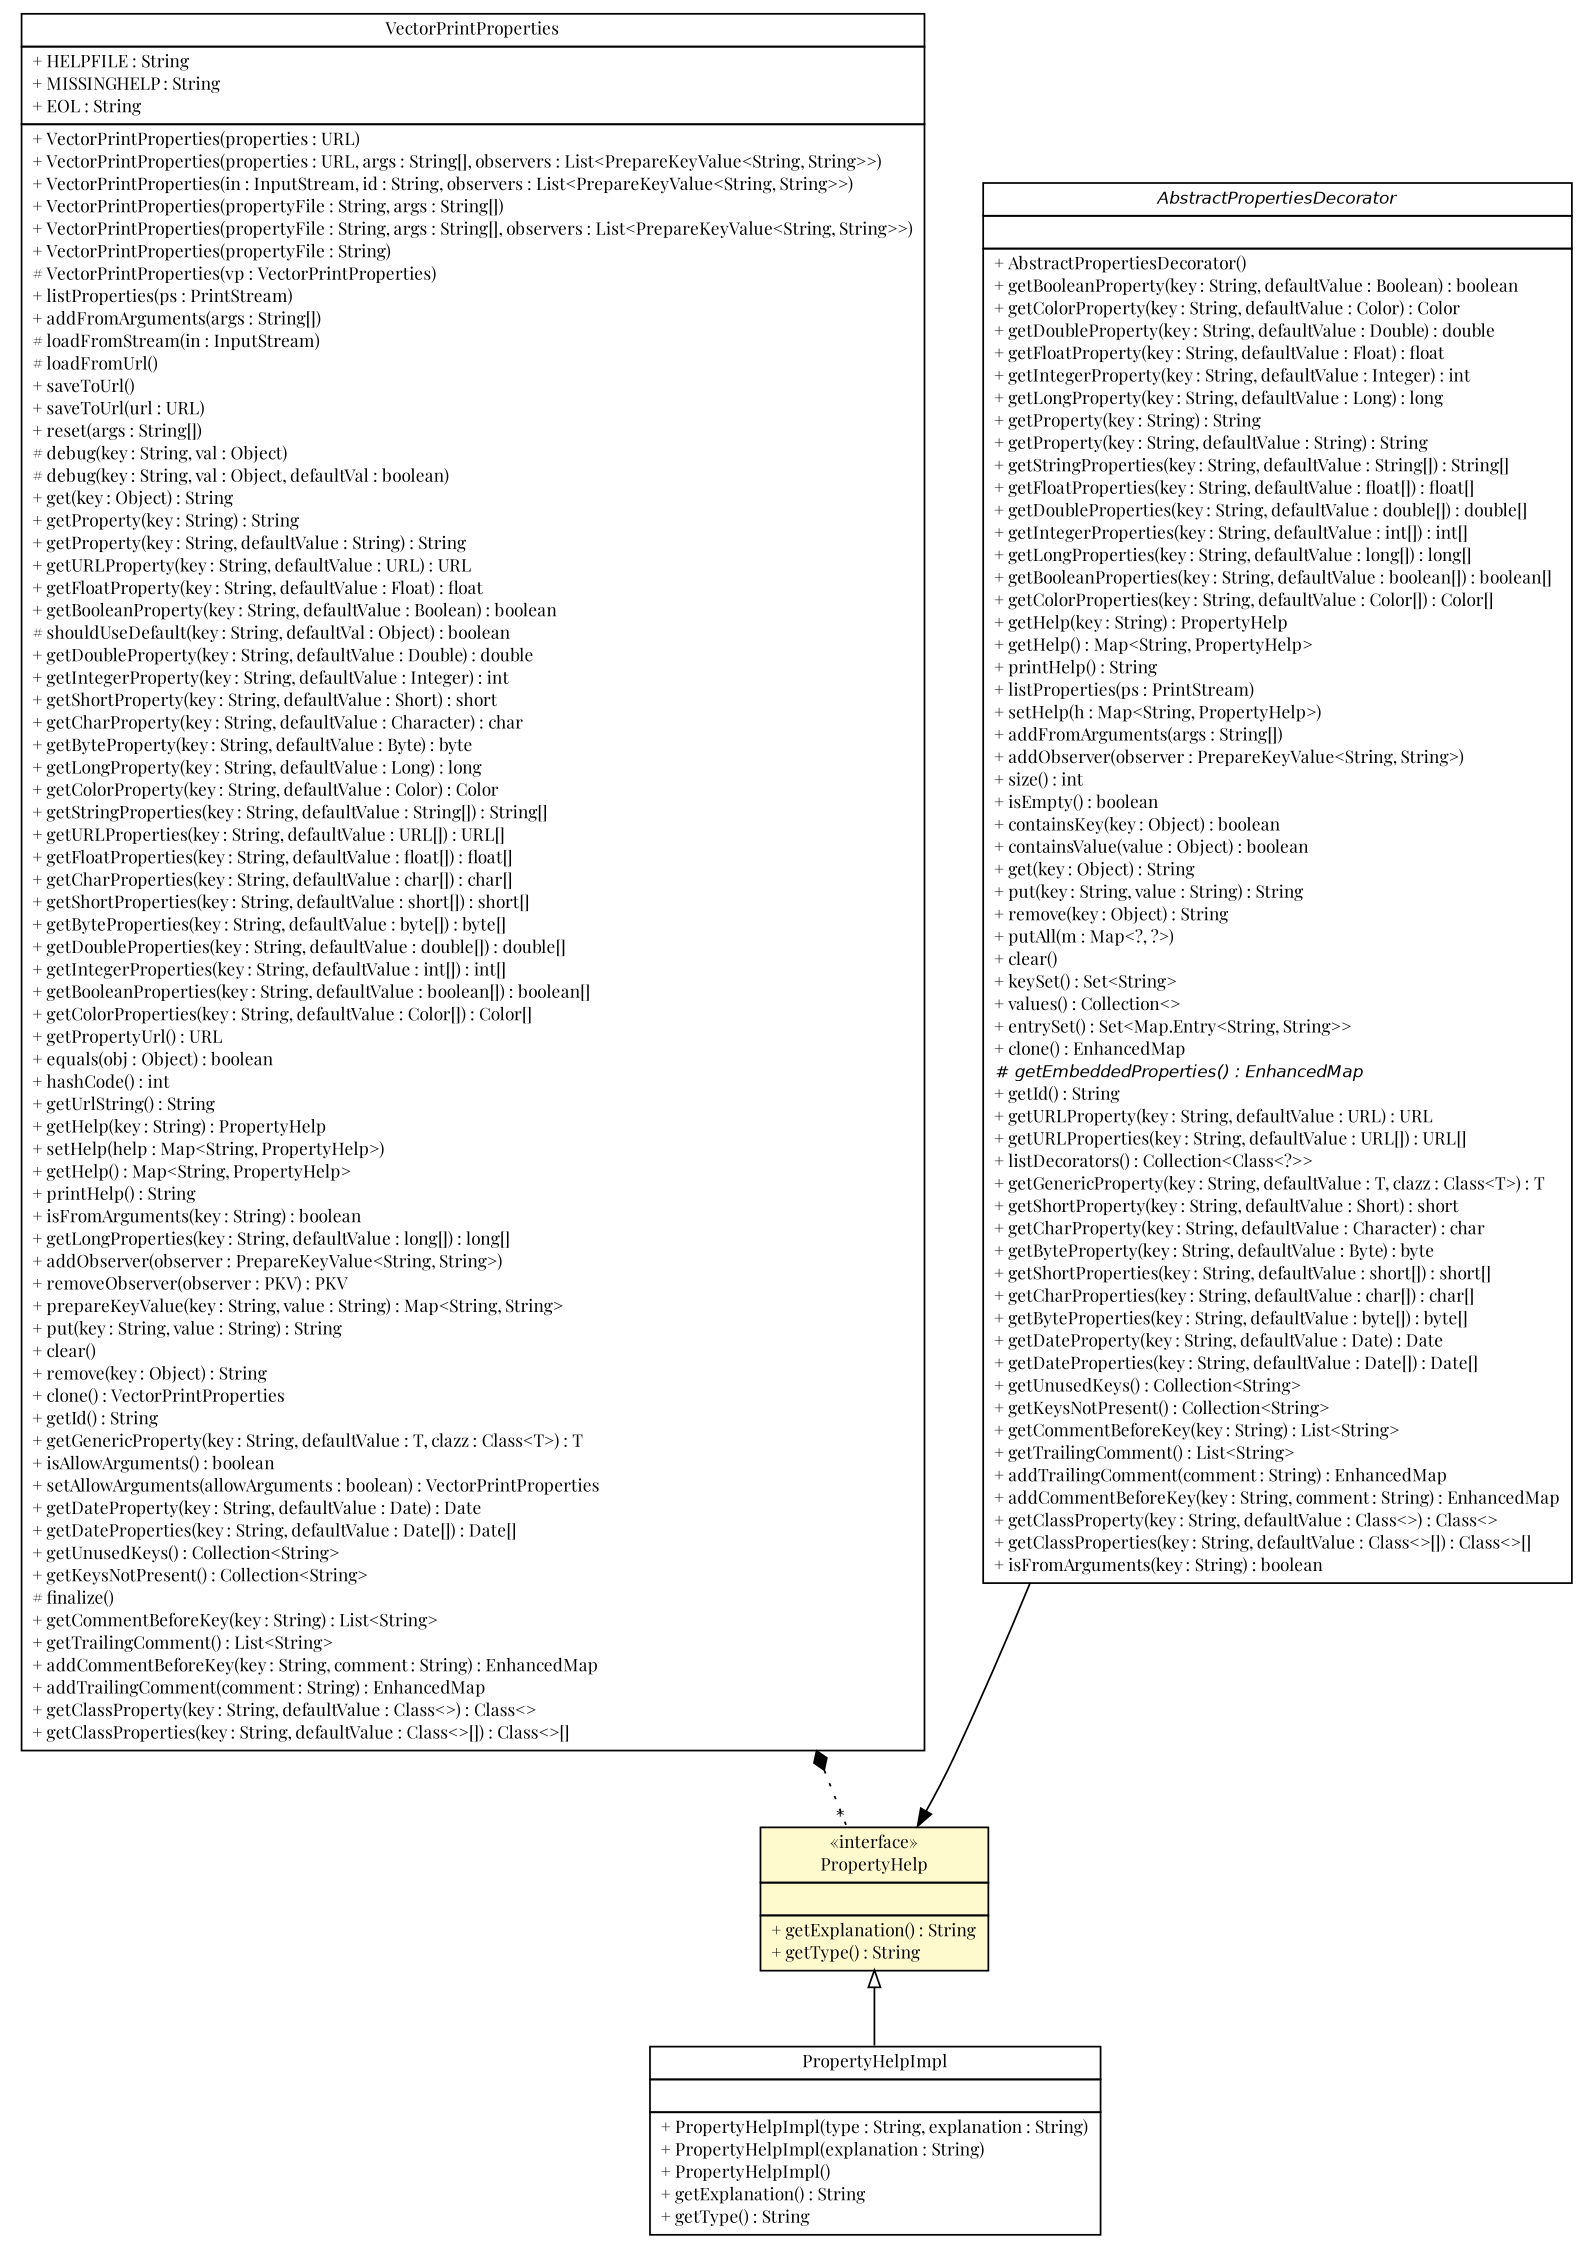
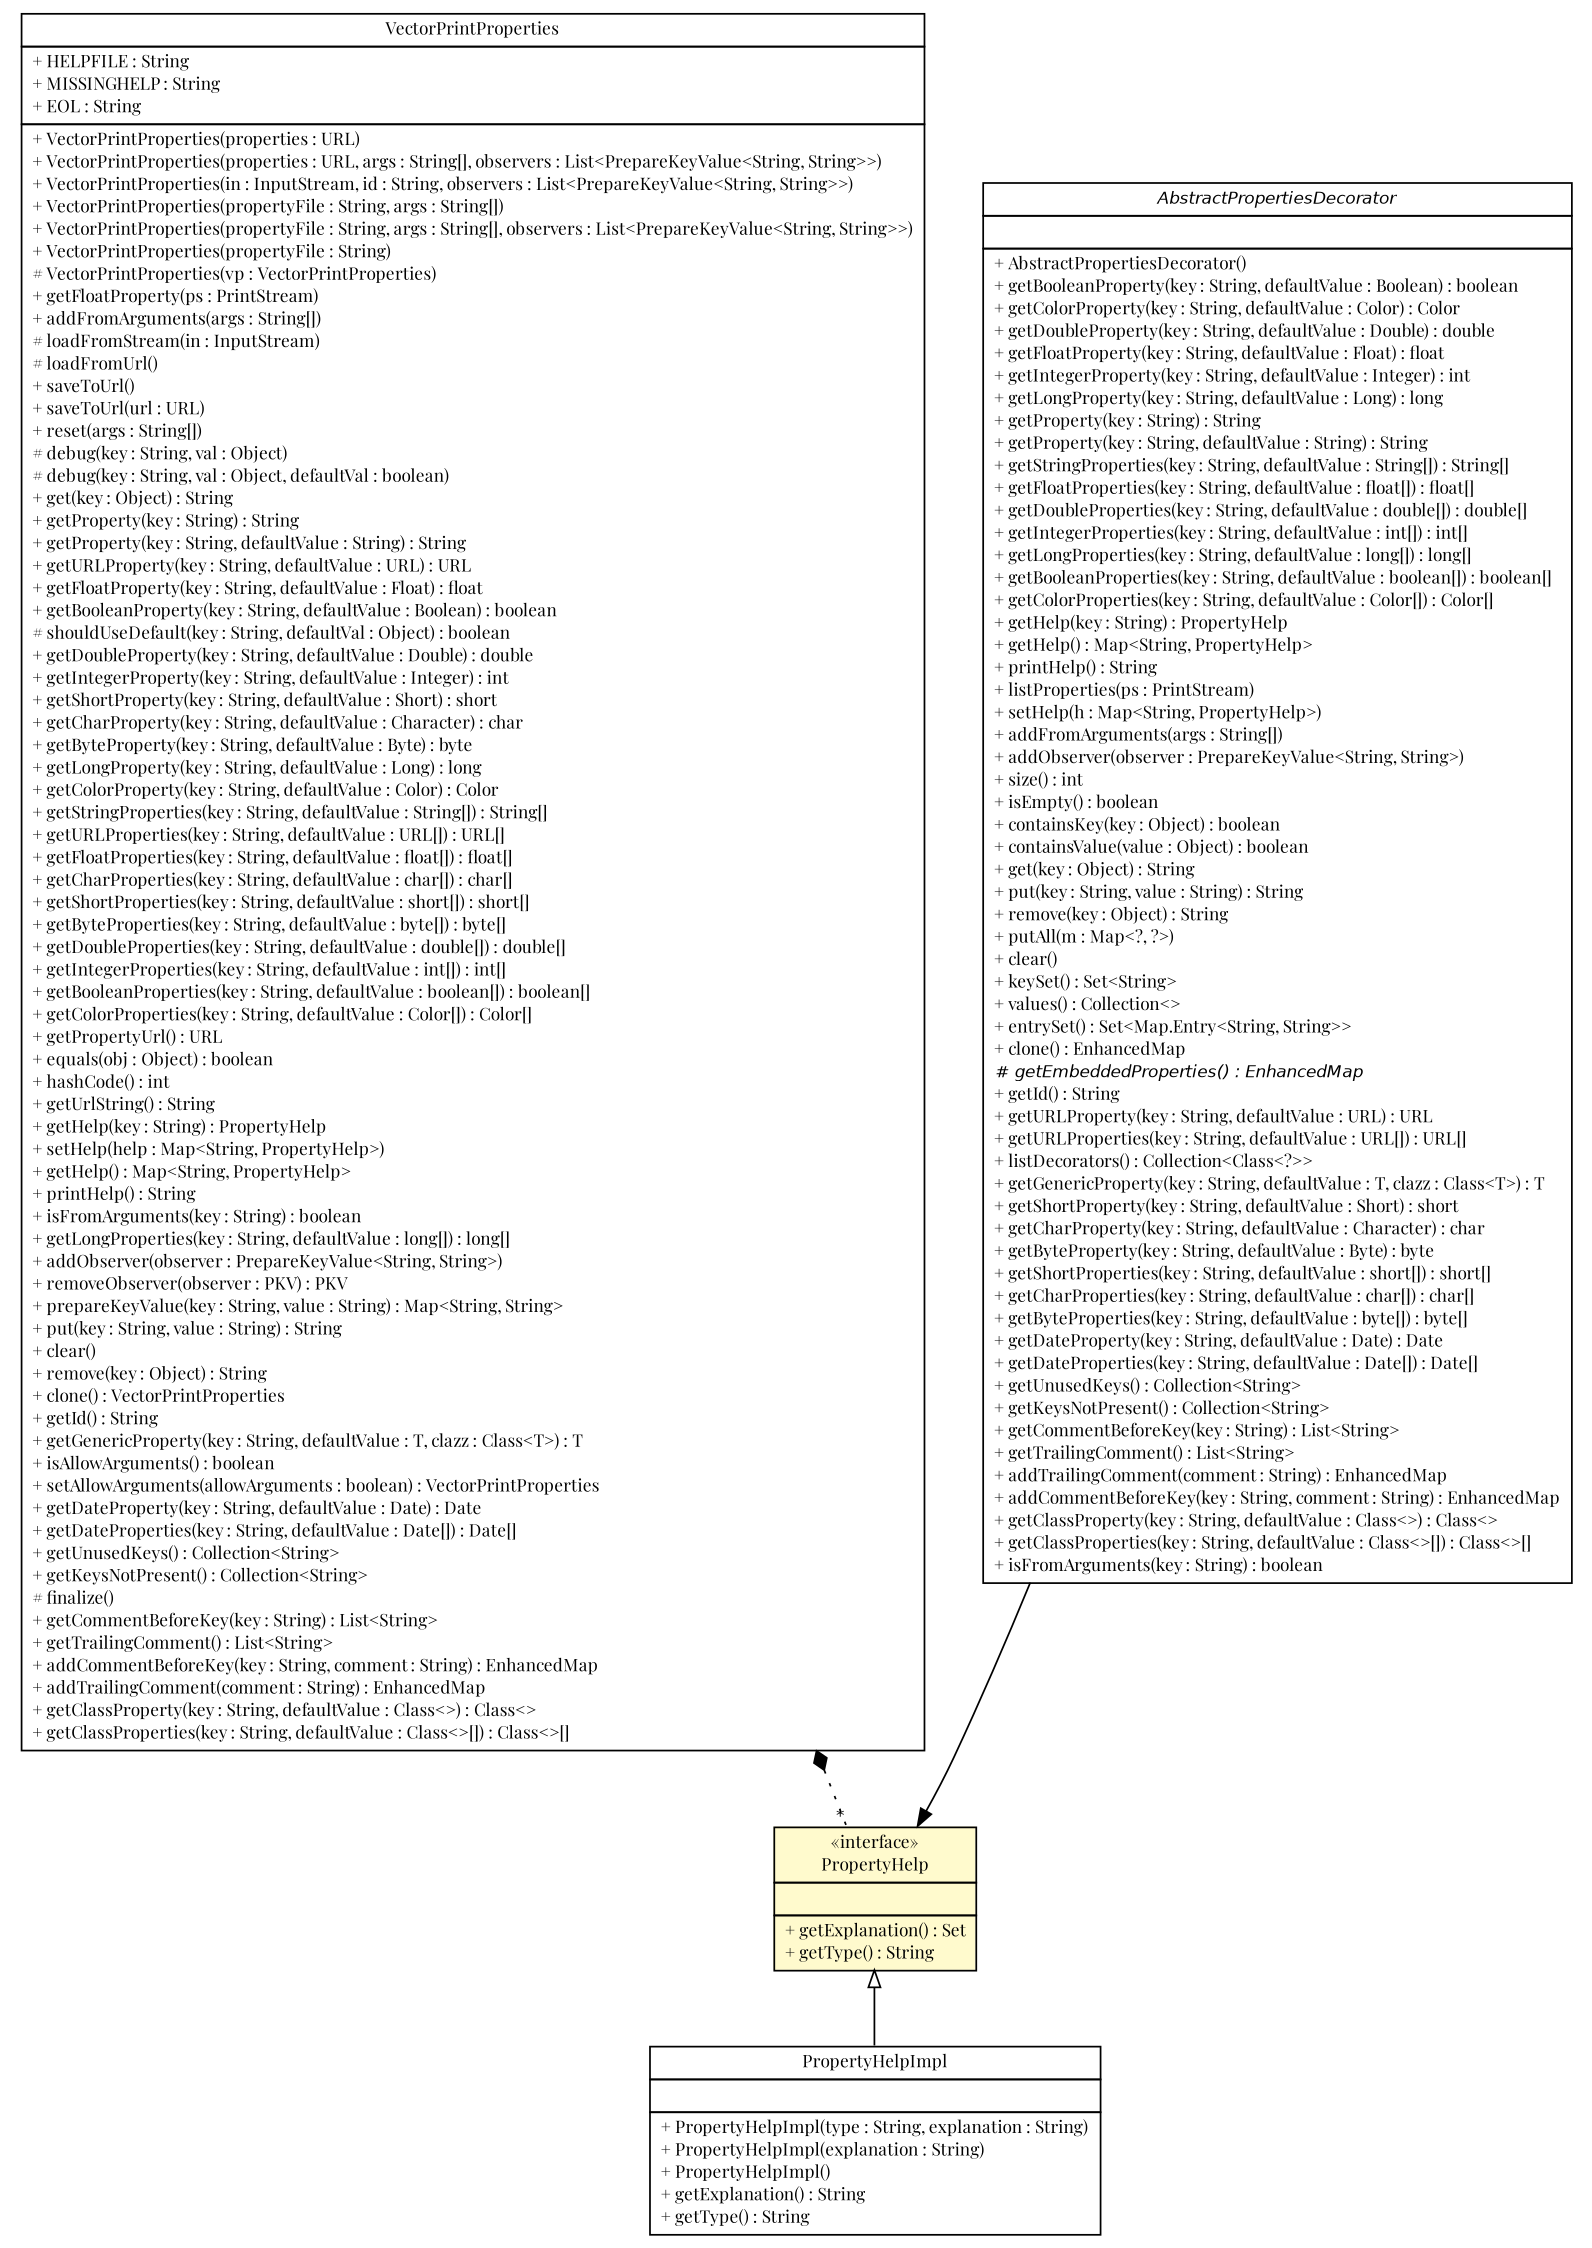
(163, 297) -> (176, 297)
(874, 1931) -> (875, 1931)
